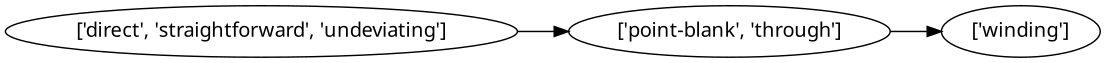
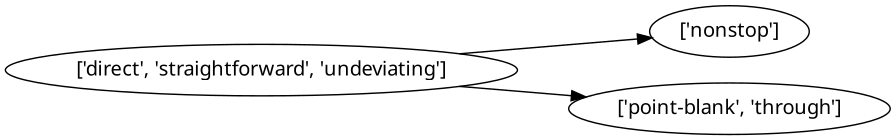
none -> (729, 31)
(1021, 31) -> none
